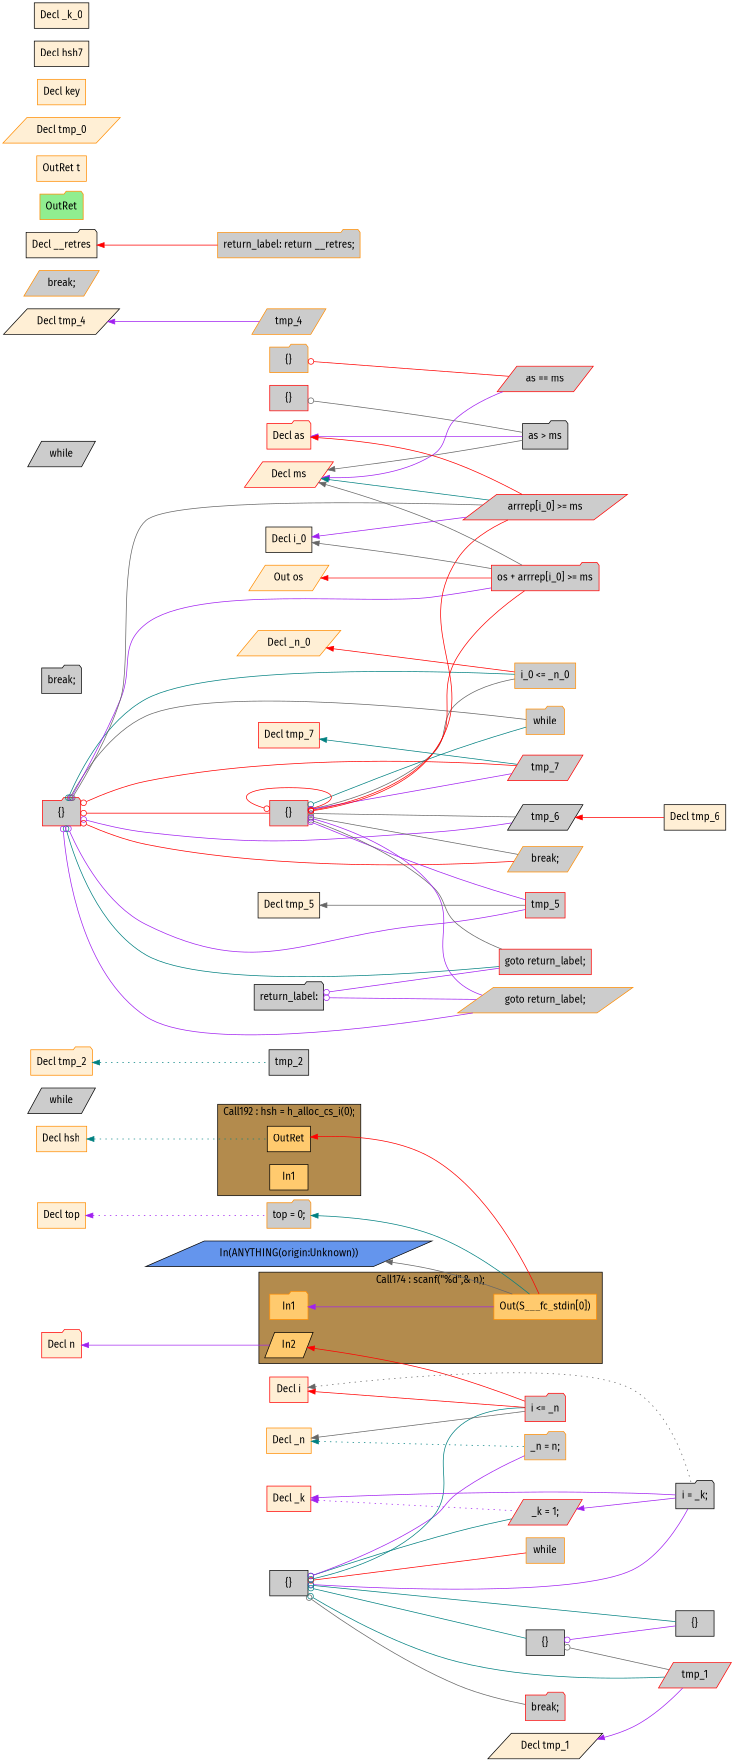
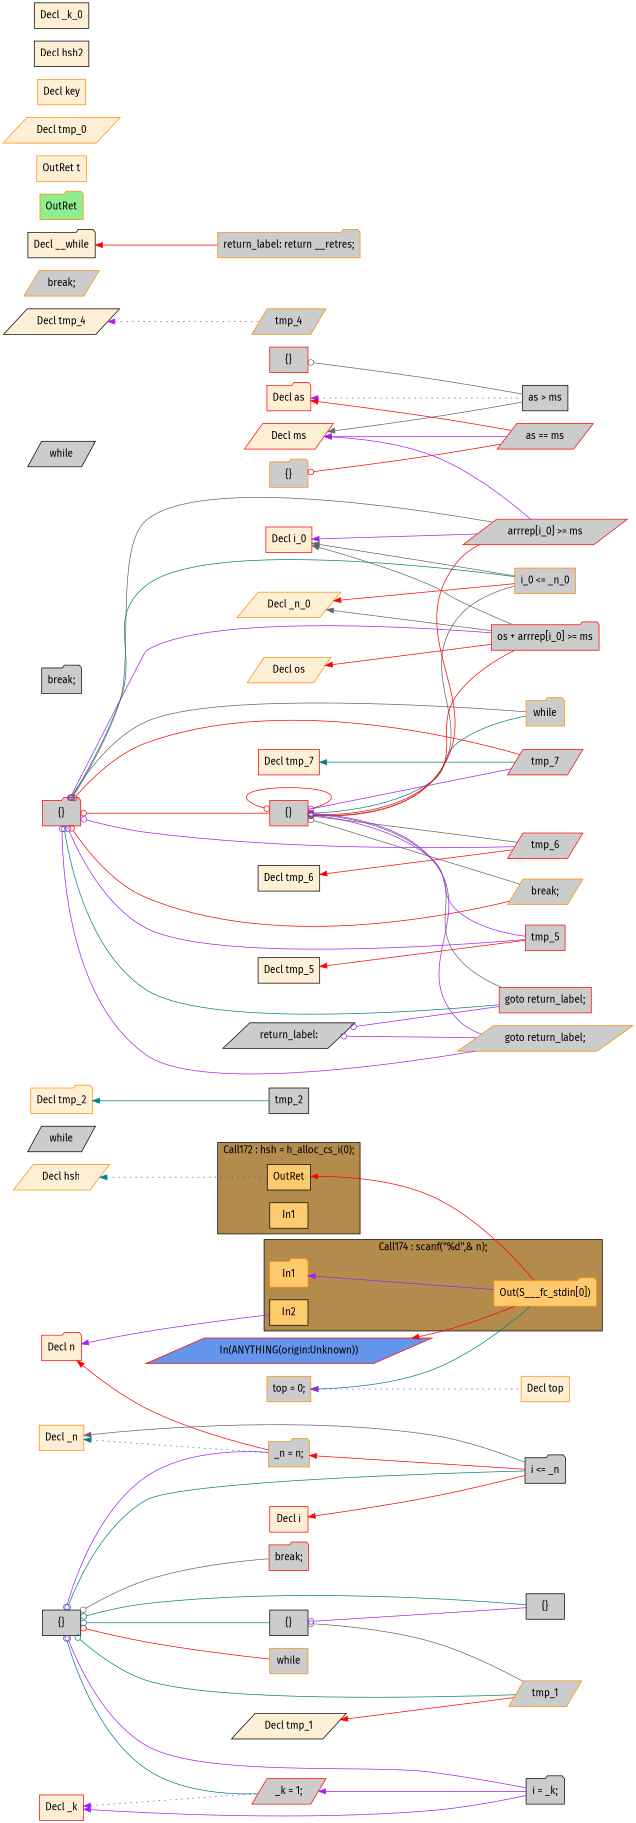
(62, 54) -> (62, 54)
(62, 245) -> (62, 245)
(187, 322) -> (187, 322)
(420, 436) -> (420, 398)
(545, 436) -> (545, 398)
(419, 452) -> (415, 415)
(409, 490) -> (444, 461)
(422, 516) -> (412, 621)
(289, 540) -> (289, 540)
none -> (417, 560)
(289, 578) -> (289, 670)
(545, 817) -> (545, 846)
(623, 817) -> (420, 862)
(426, 905) -> (426, 953)
(289, 997) -> (289, 1036)
(184, 1062) -> (184, 1101)
(289, 1112) -> (289, 1151)
(62, 1139) -> (62, 1177)
(180, 1216) -> (420, 1389)
(289, 1216) -> (289, 1389)
(289, 1254) -> (289, 1351)
(462, 1277) -> (467, 1324)
(545, 1307) -> (545, 1293)
(289, 1345) -> (289, 1313)
(421, 1368) -> (421, 1463)
(531, 1373) -> none
(545, 1409) -> (545, 1470)
none -> (170, 1419)
(695, 1675) -> (545, 1694)
(647, 1719) -> (431, 1708)
